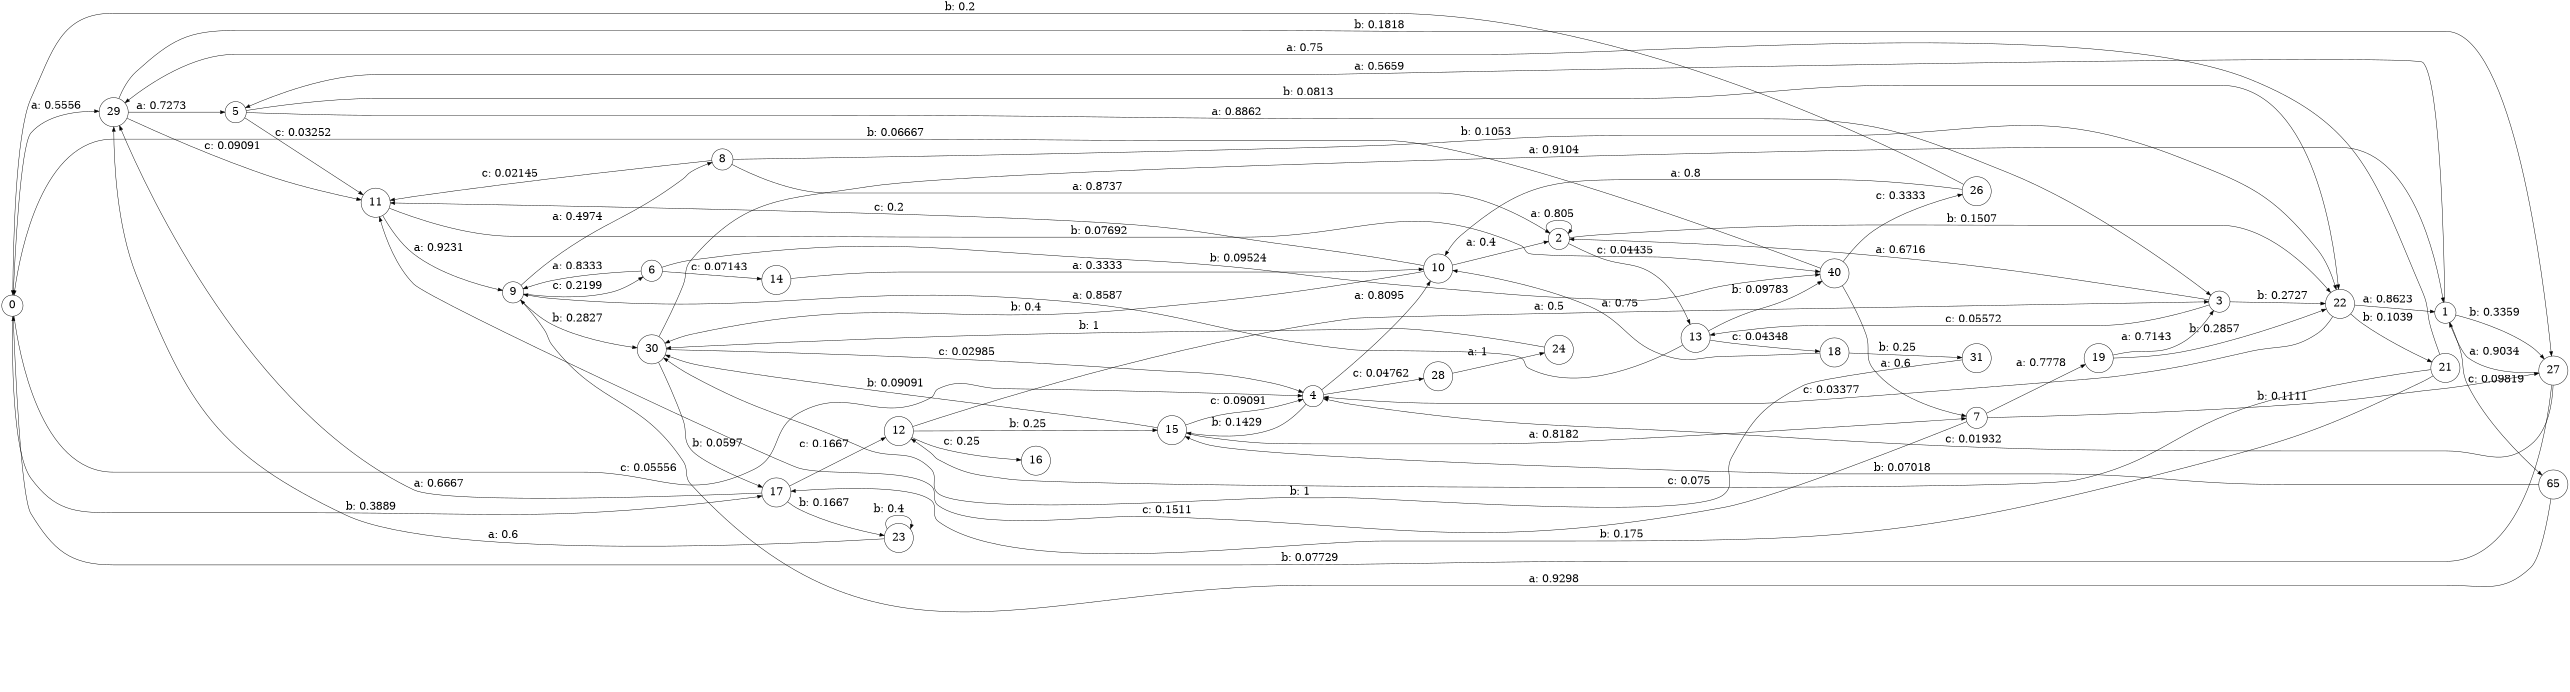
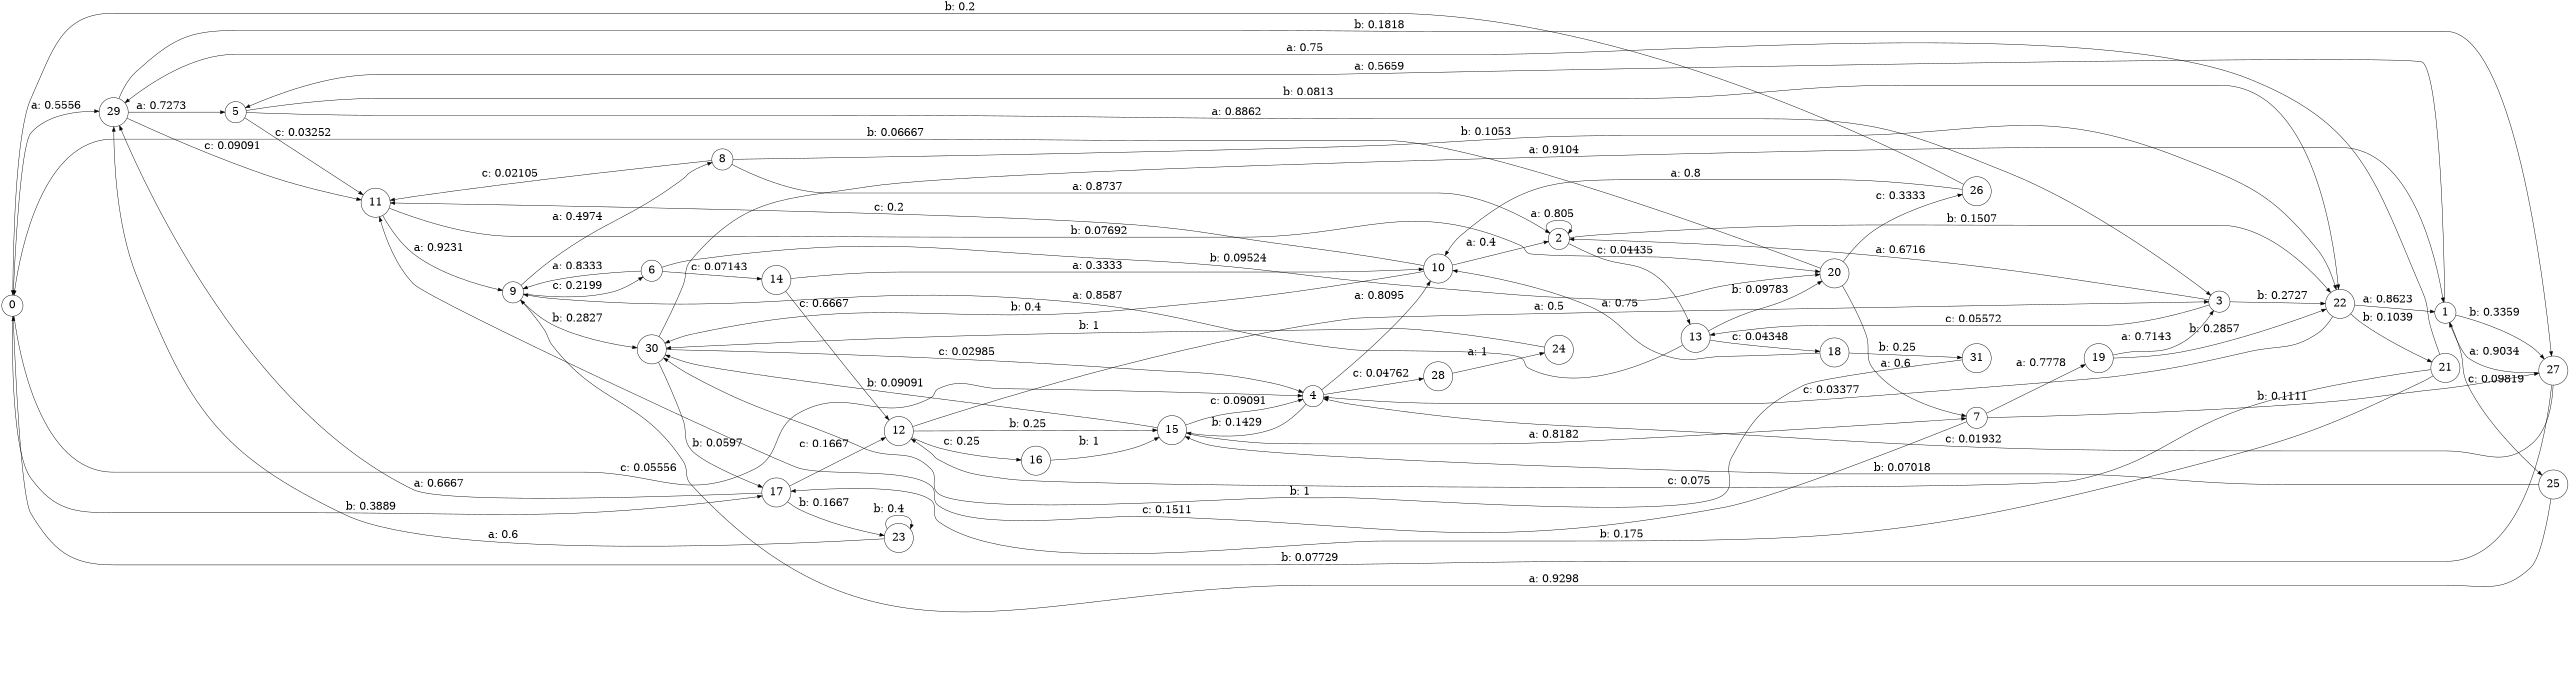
(513, 174) -> (513, 174)
(1834, 273) -> (1834, 273)
none -> (833, 351)
none -> (1104, 455)
(2553, 485) -> (2553, 485)
